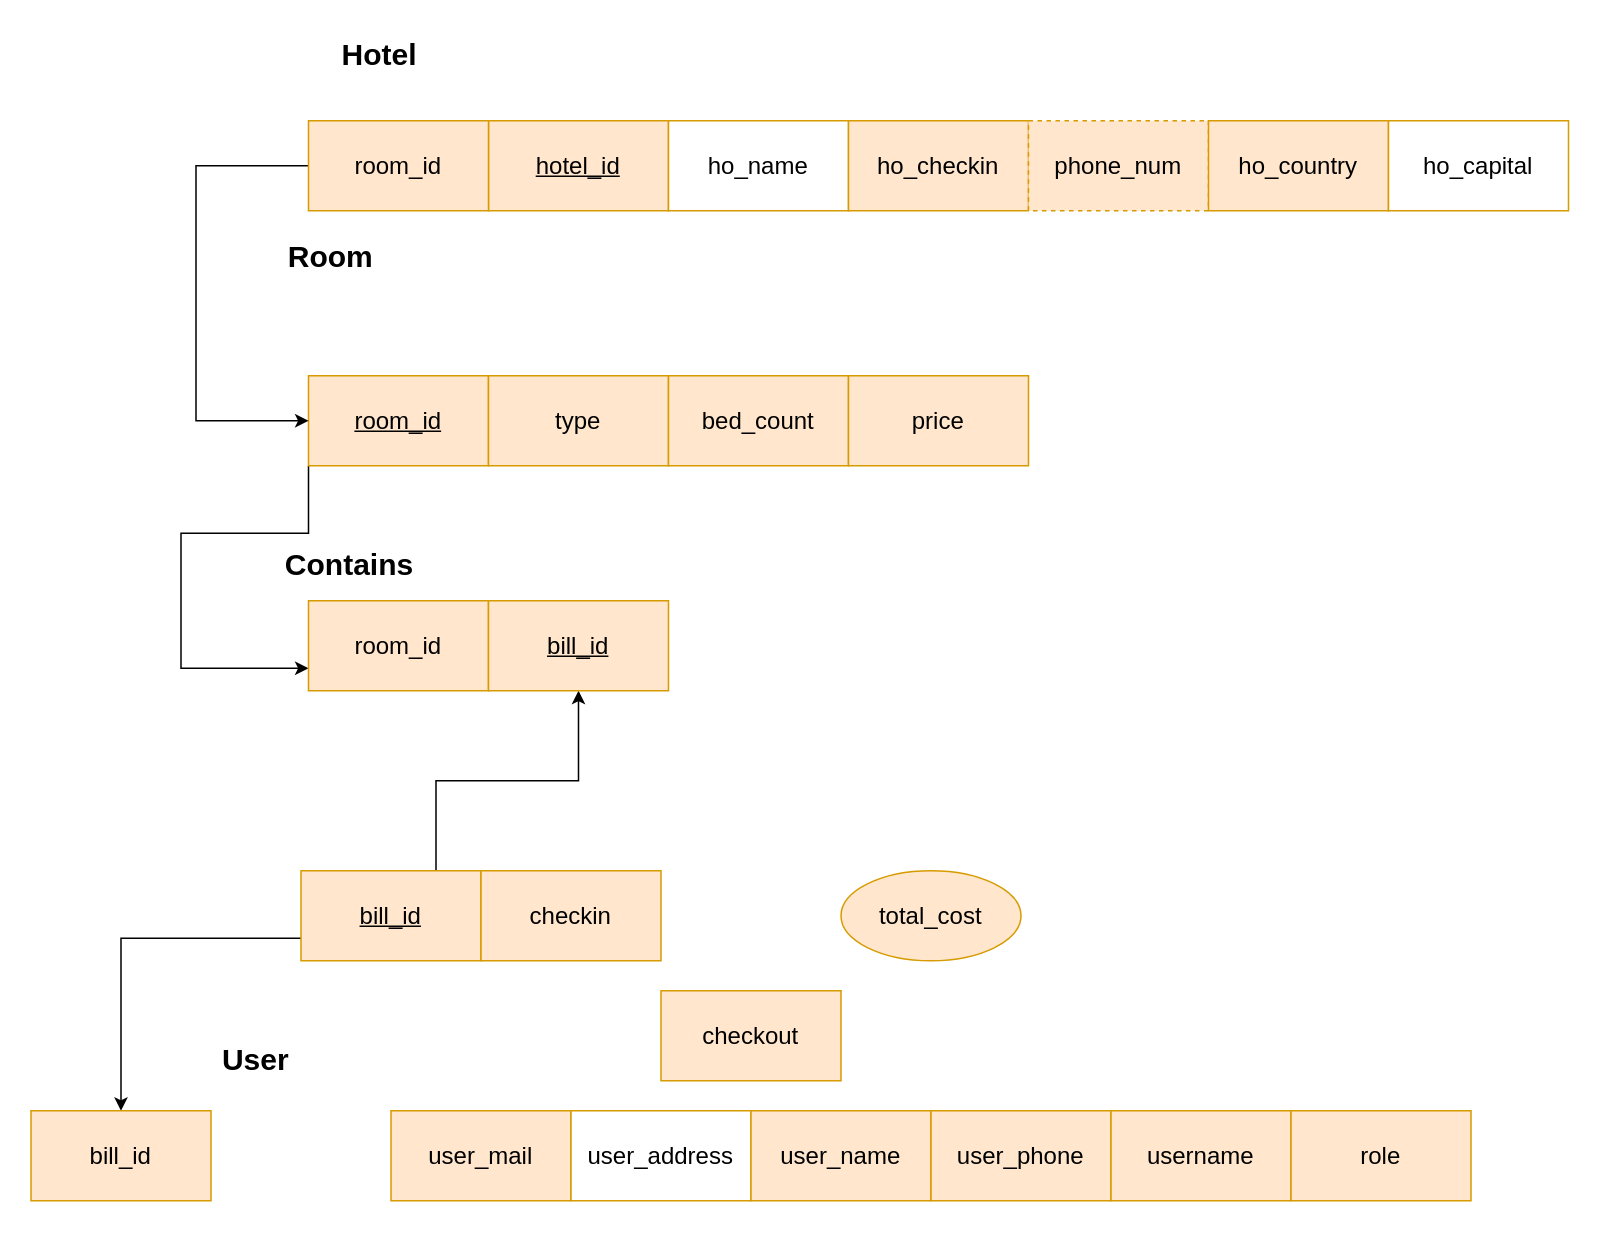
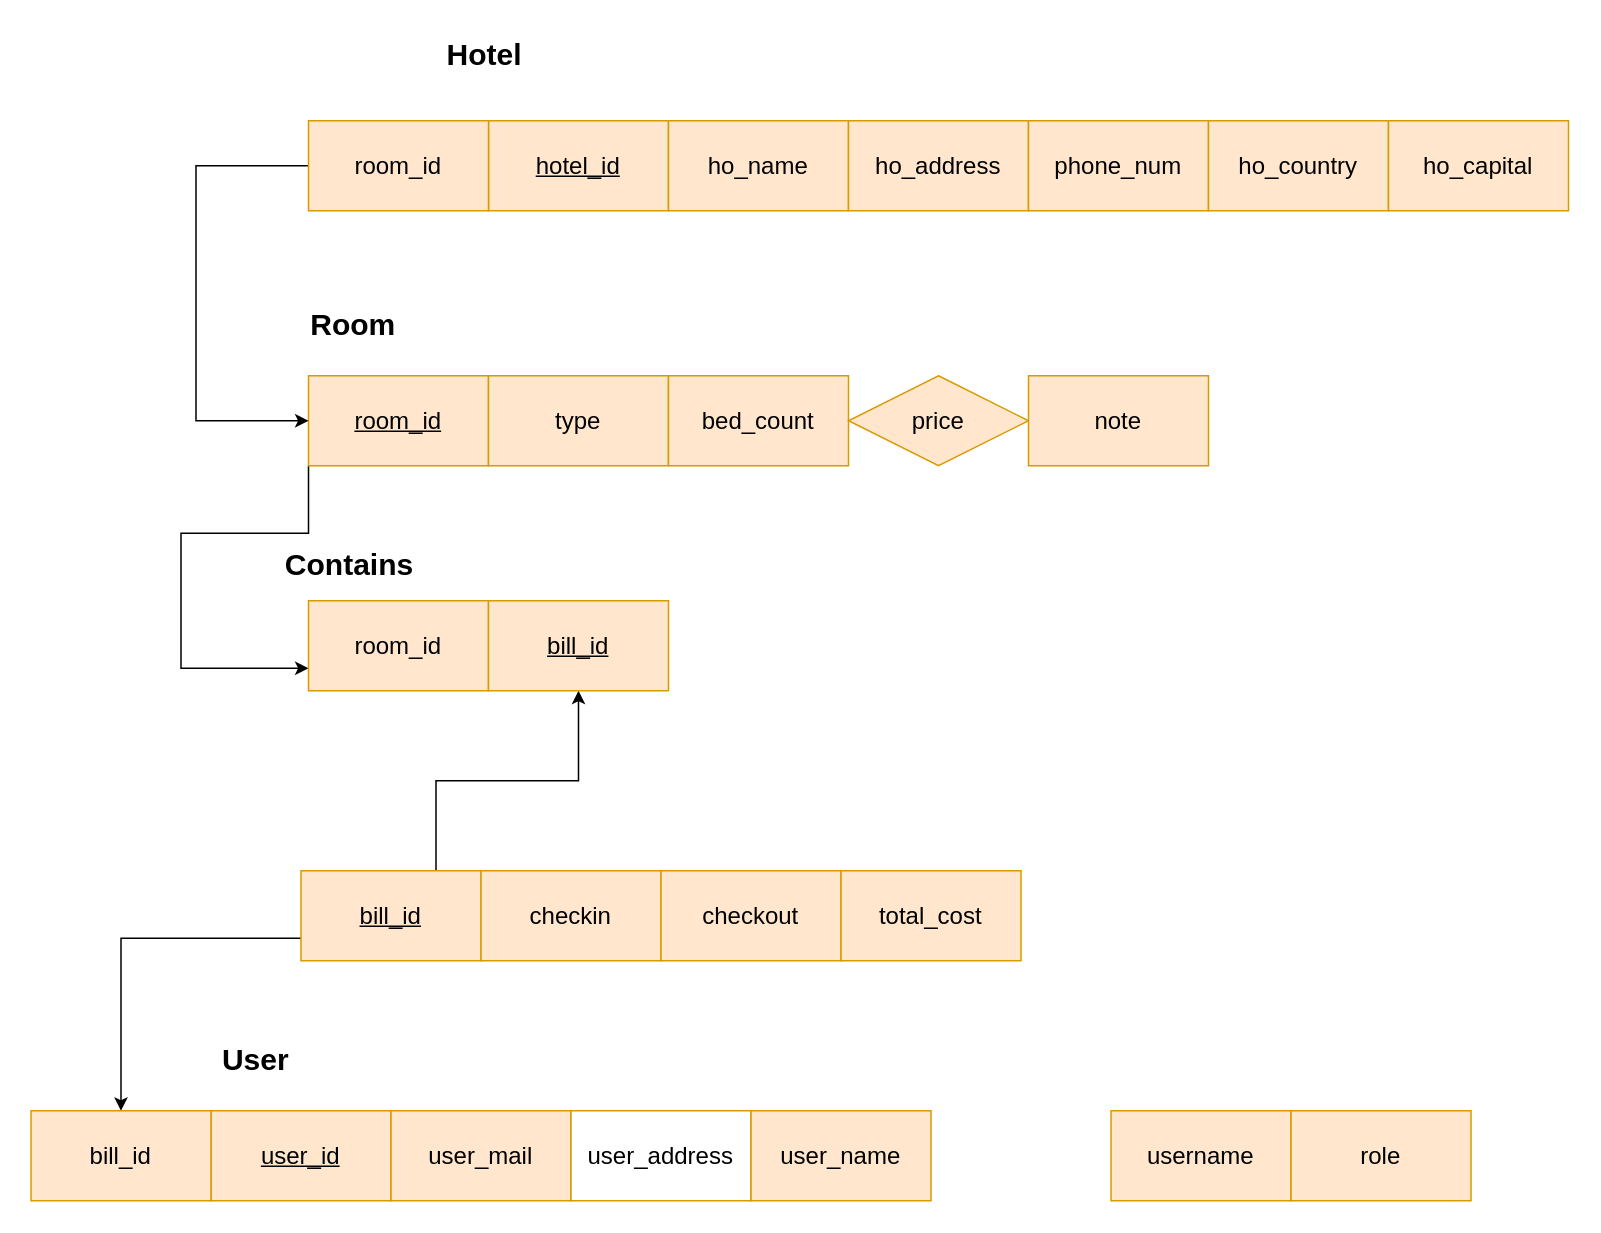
(380, 53) -> (485, 53)
(758, 166) -> (758, 166)
(938, 166) -> (938, 166)
(1118, 166) -> (1118, 166)
(1478, 166) -> (1478, 166)
(331, 256) -> (353, 323)
(938, 421) -> (938, 421)
none -> (1118, 421)
(931, 916) -> (931, 916)
(751, 1036) -> (751, 916)
none -> (301, 1156)
(1021, 1156) -> none
